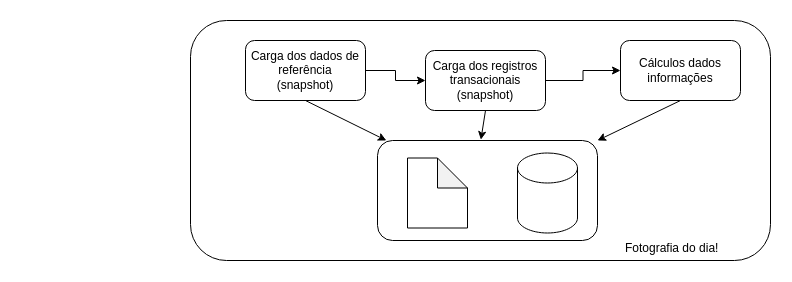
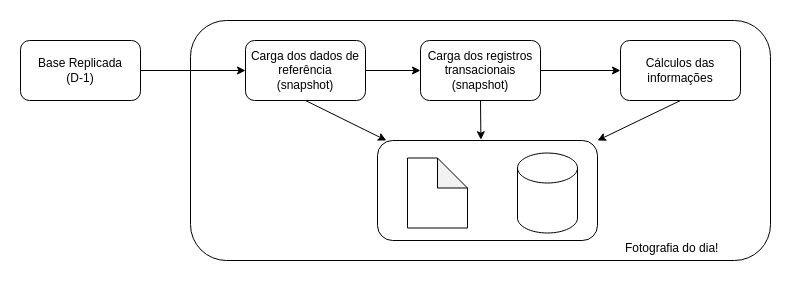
none -> (81, 71)
none -> (190, 71)
(681, 71) -> (681, 71)
(486, 81) -> (481, 71)
